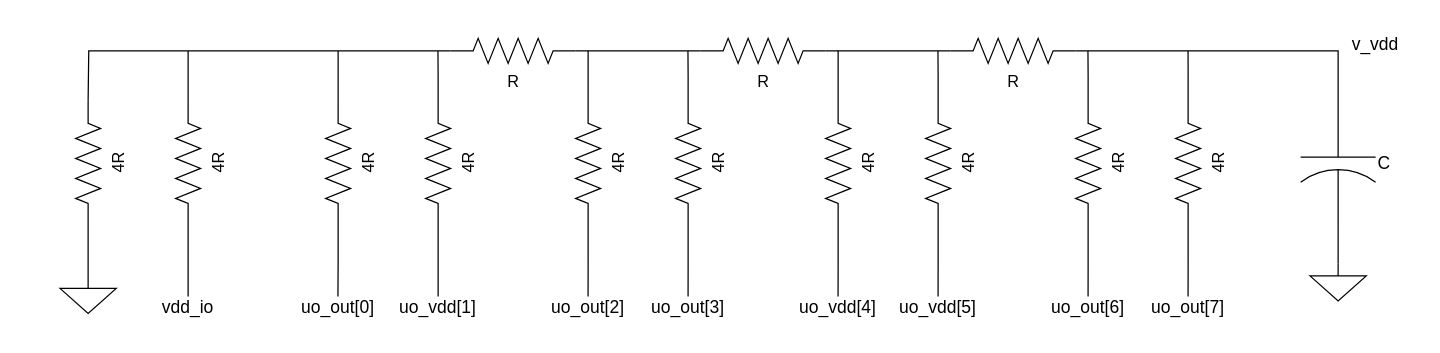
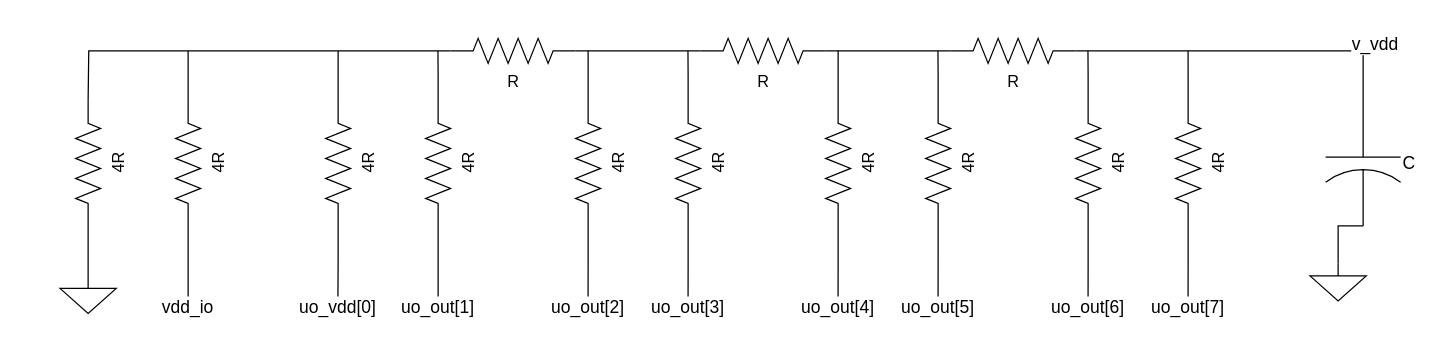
(1338, 163) -> (1363, 163)
(338, 307) -> (338, 307)
(438, 307) -> (438, 307)
(838, 307) -> (838, 307)
(938, 307) -> (938, 307)
